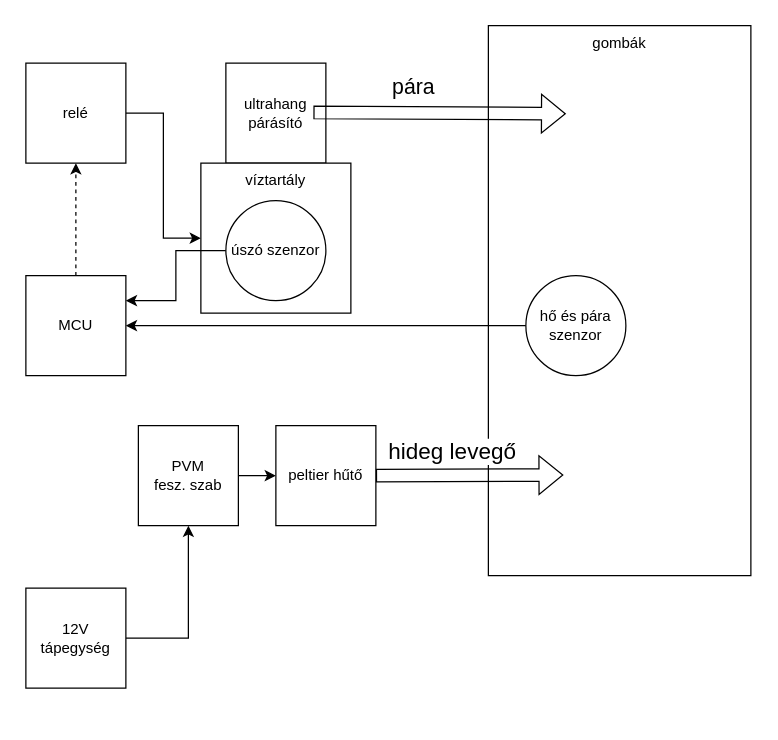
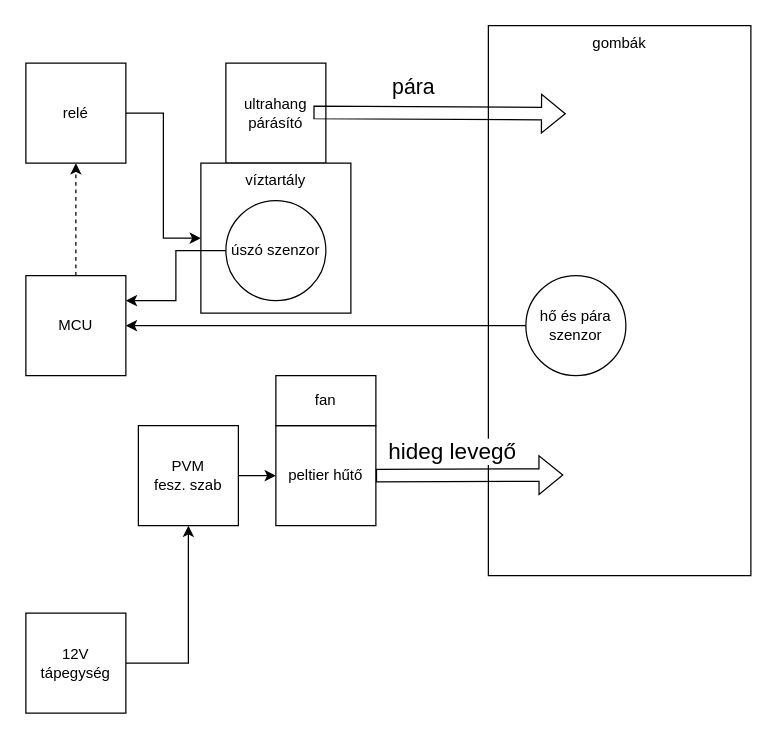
none -> (326, 401)
(76, 638) -> (76, 663)
